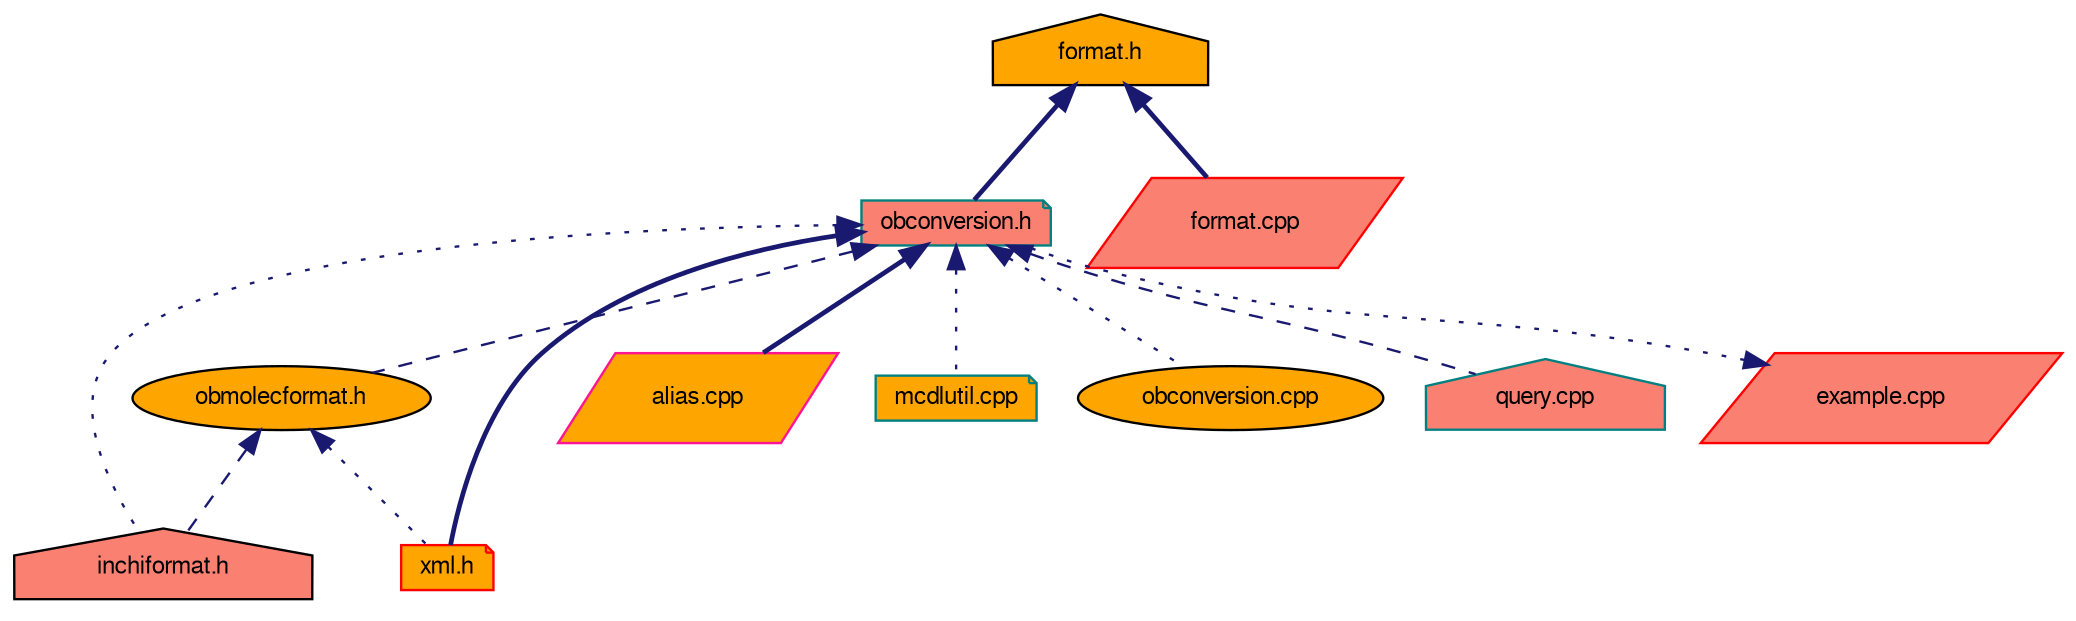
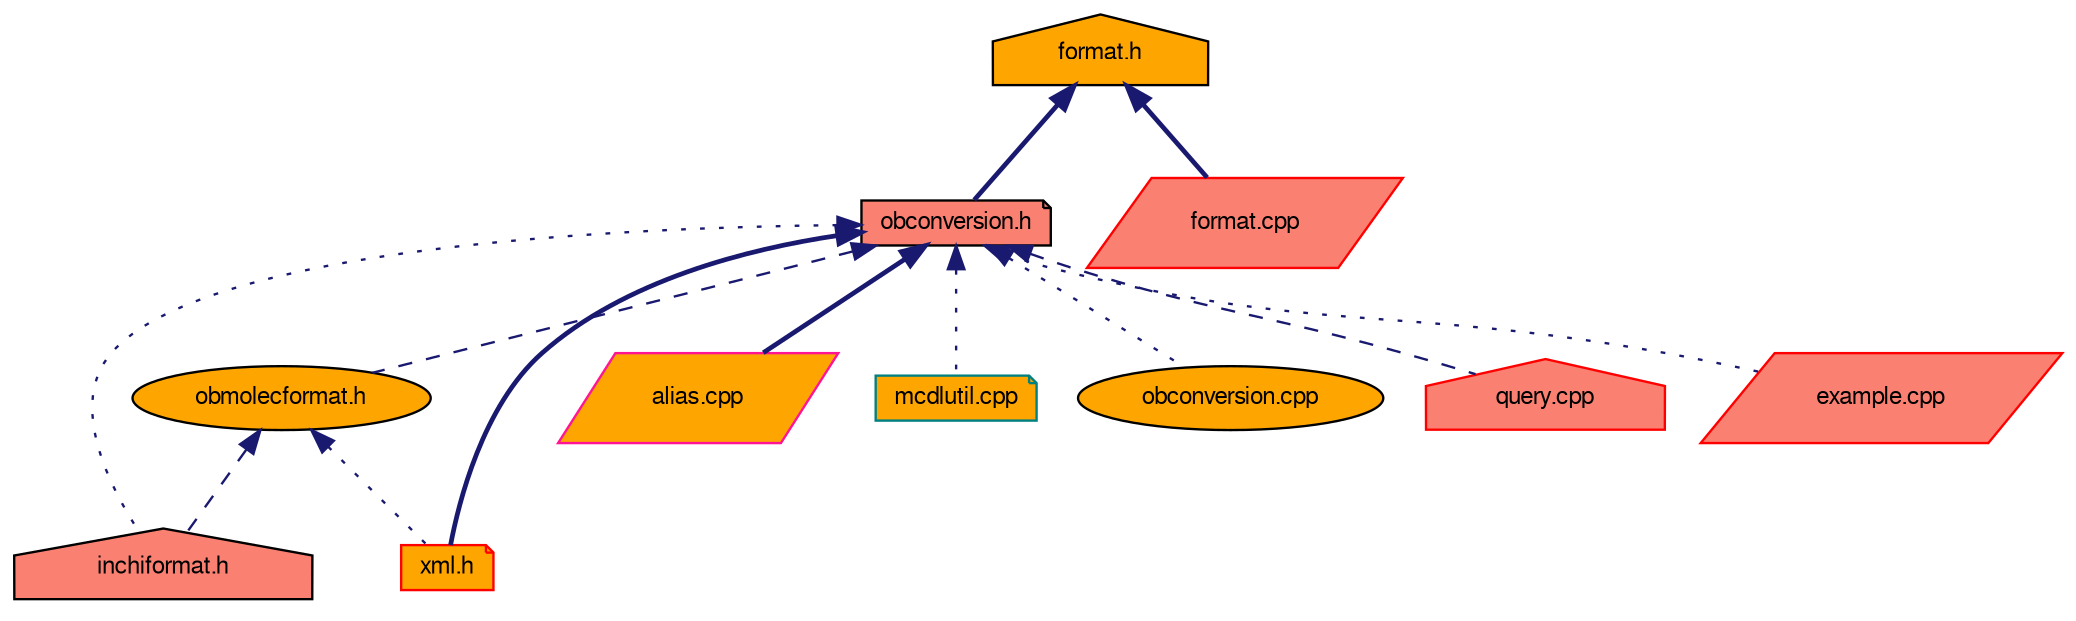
(956, 223) -> (956, 223)
(1382, 316) -> (1383, 319)
(1545, 398) -> (1545, 398)
